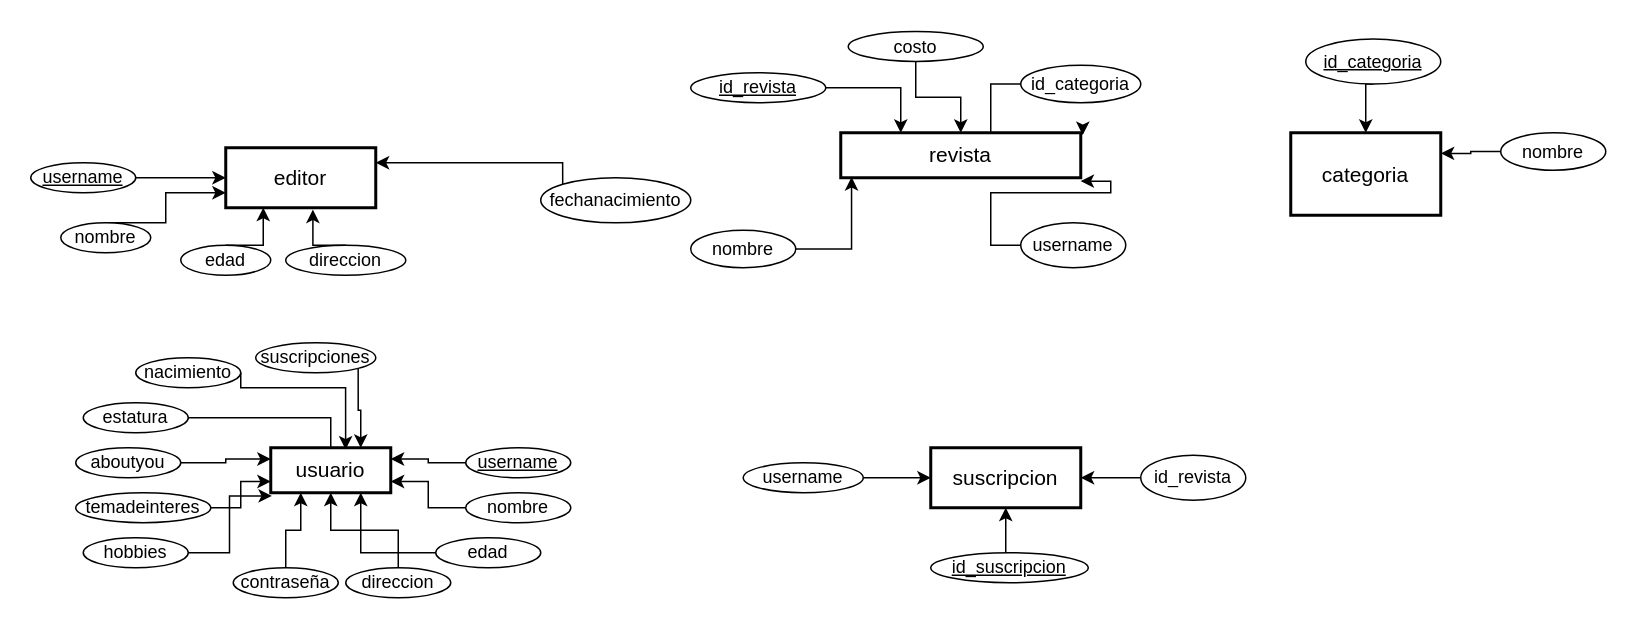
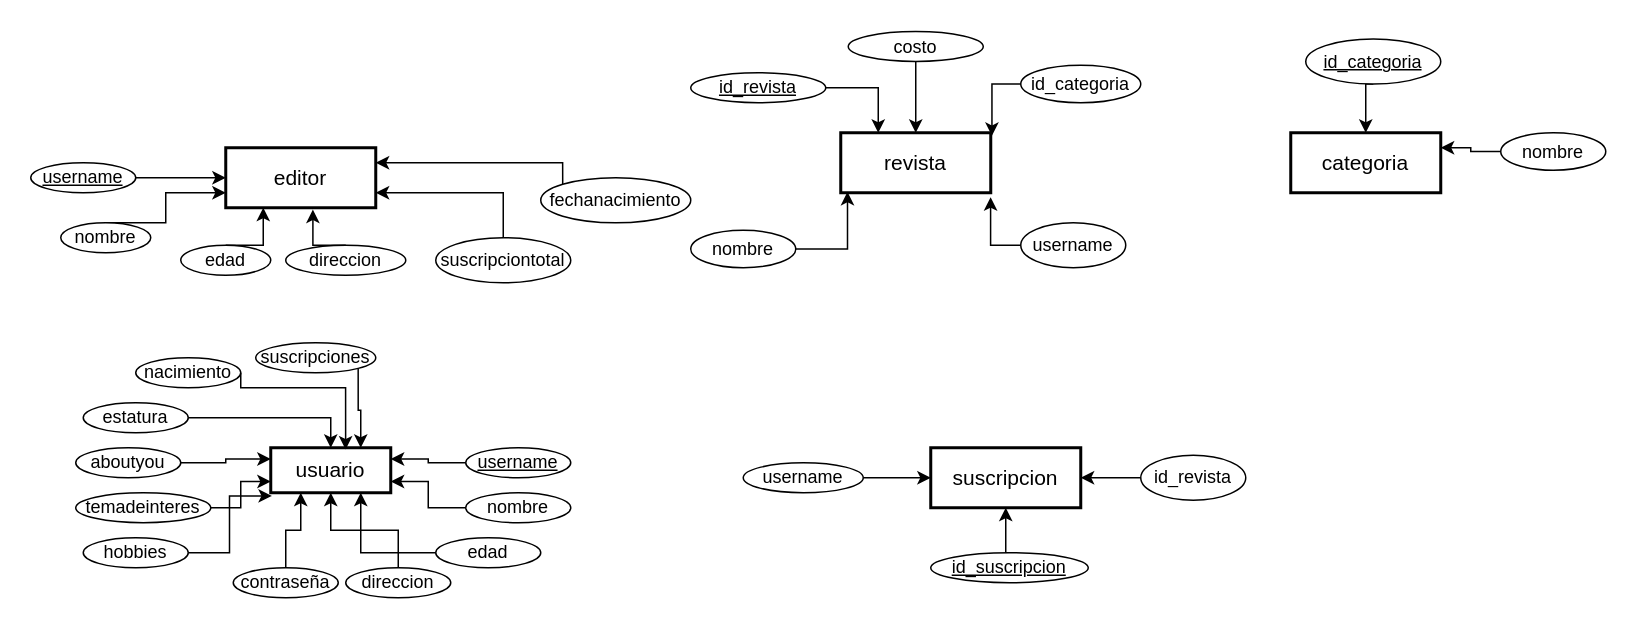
(961, 155) -> (916, 163)
(1366, 174) -> (1366, 163)
none -> (467, 193)
none -> (503, 260)
(331, 440) -> (331, 436)
